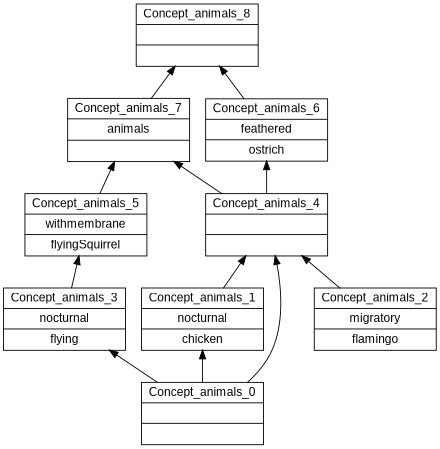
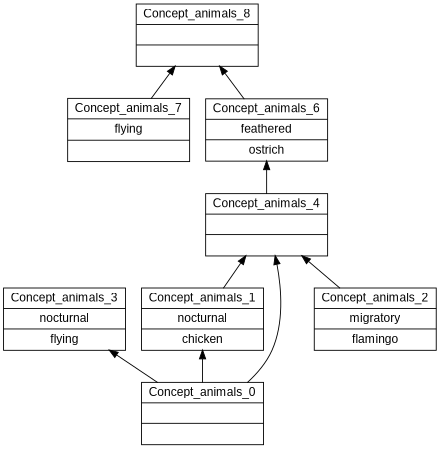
(129, 129) -> (129, 129)
(202, 180) -> none
(86, 225) -> none
